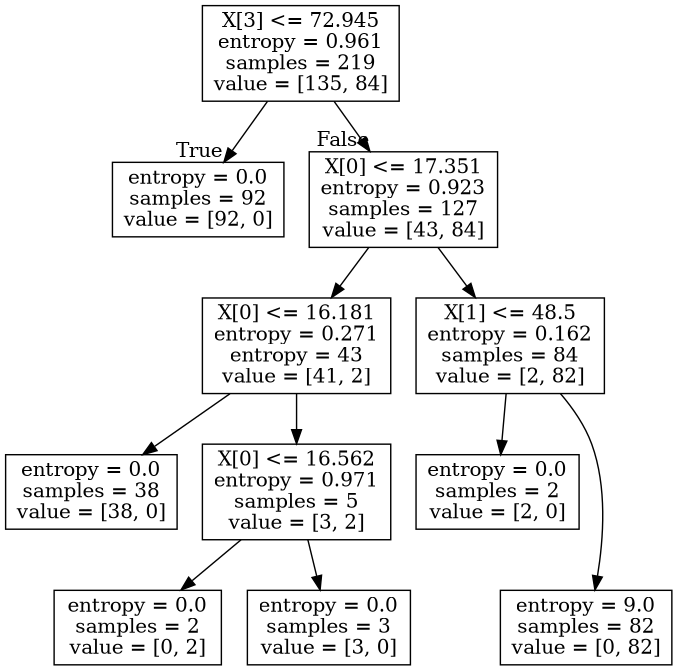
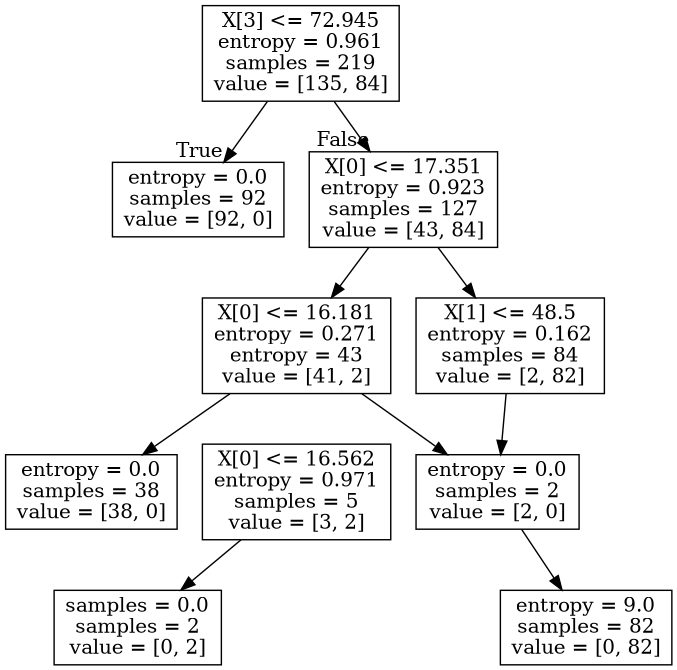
(297, 412) -> (399, 420)
(600, 480) -> (538, 554)
(138, 628) -> (138, 628)
(329, 628) -> none
